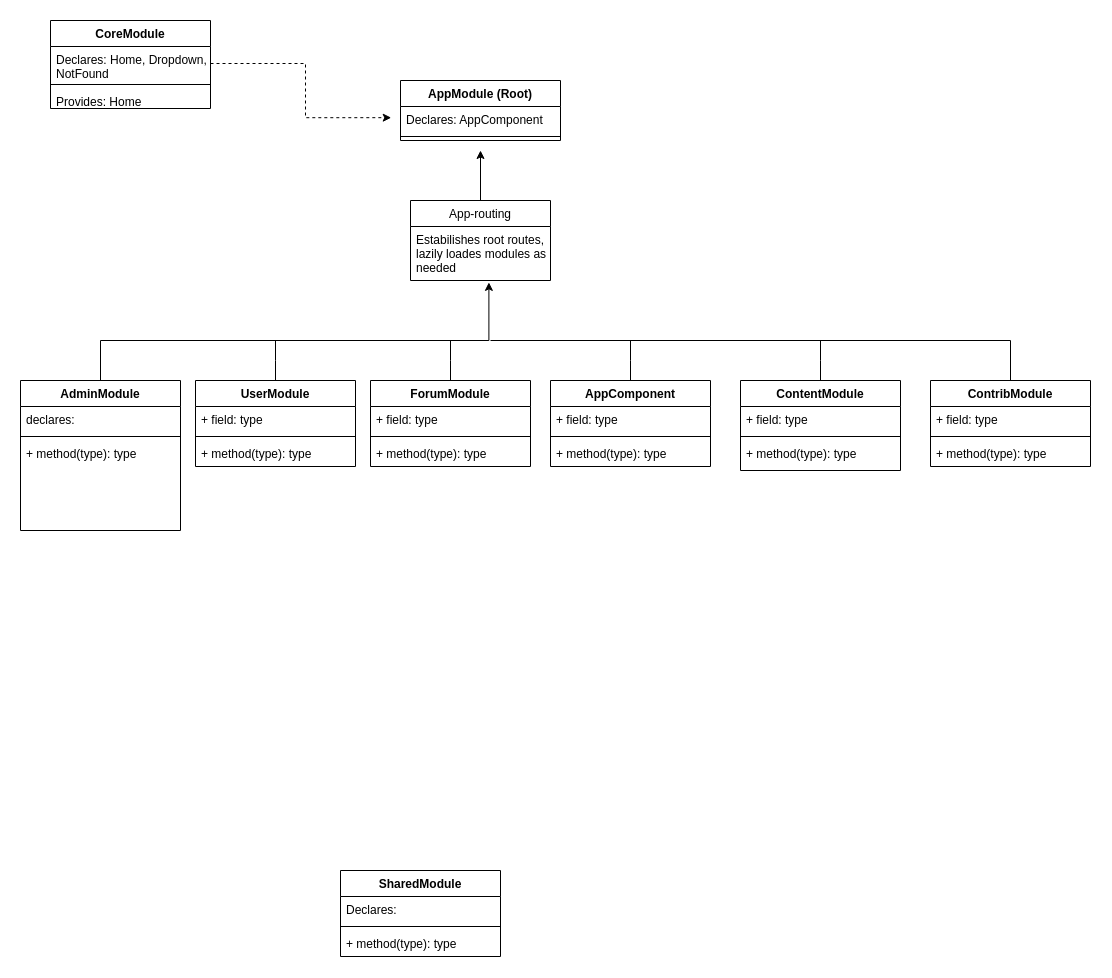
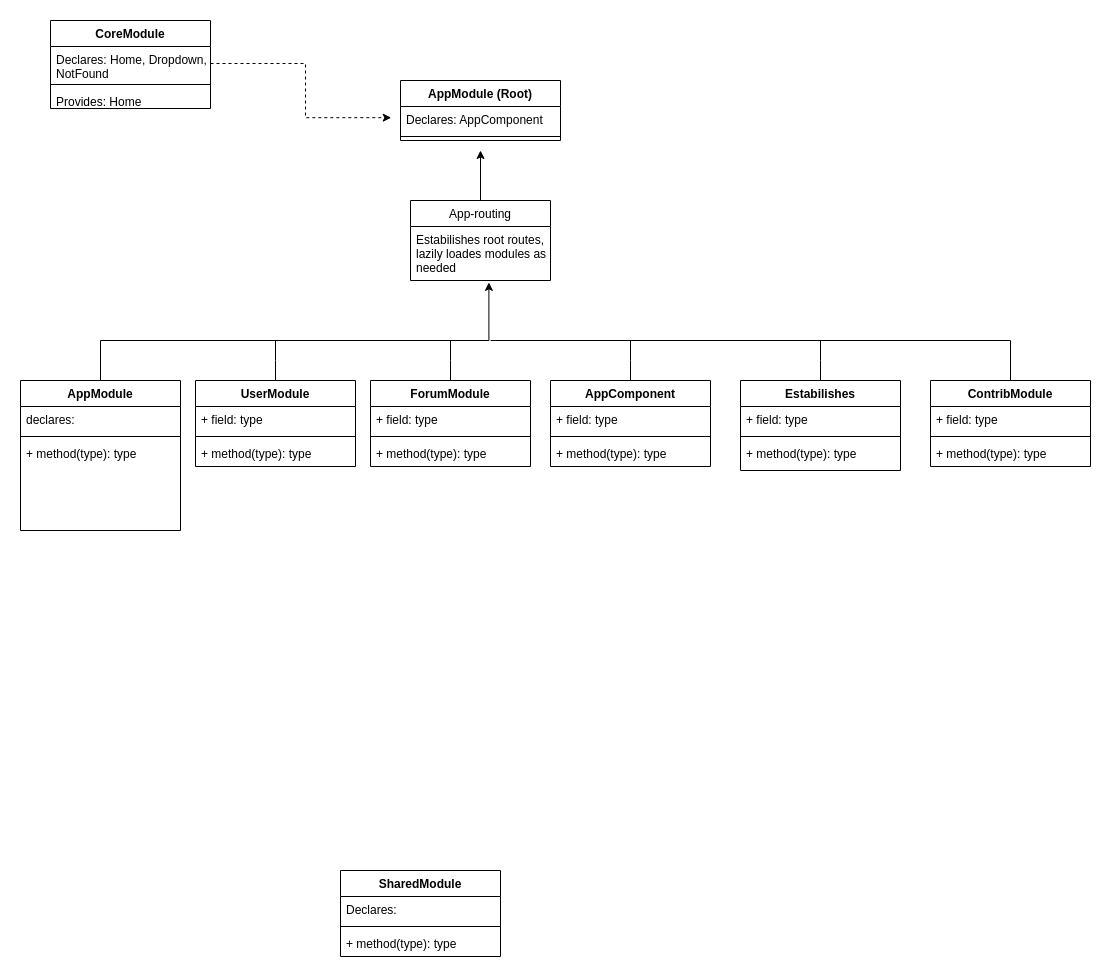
(100, 394) -> (100, 394)
(820, 394) -> (820, 394)
